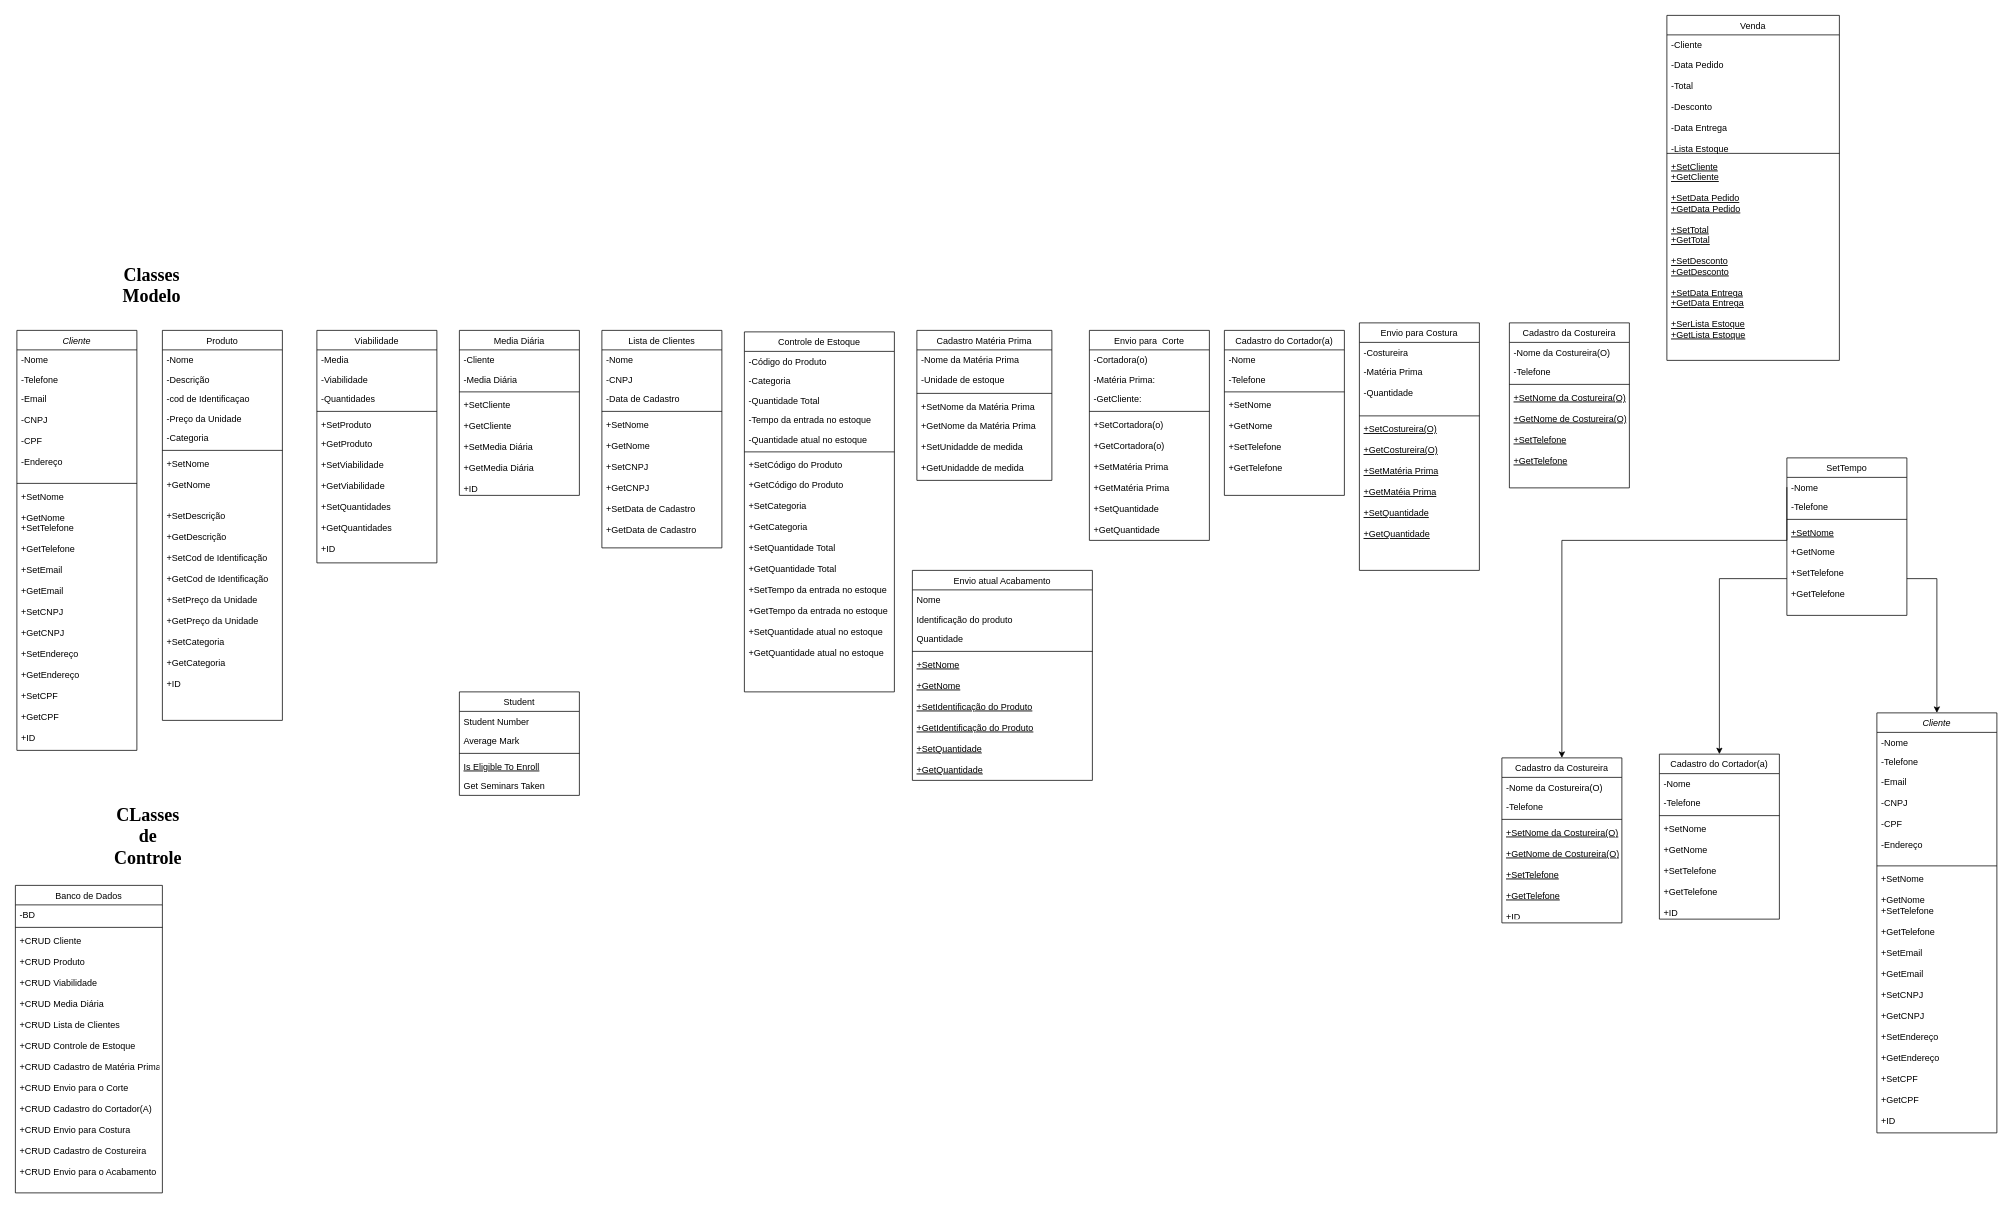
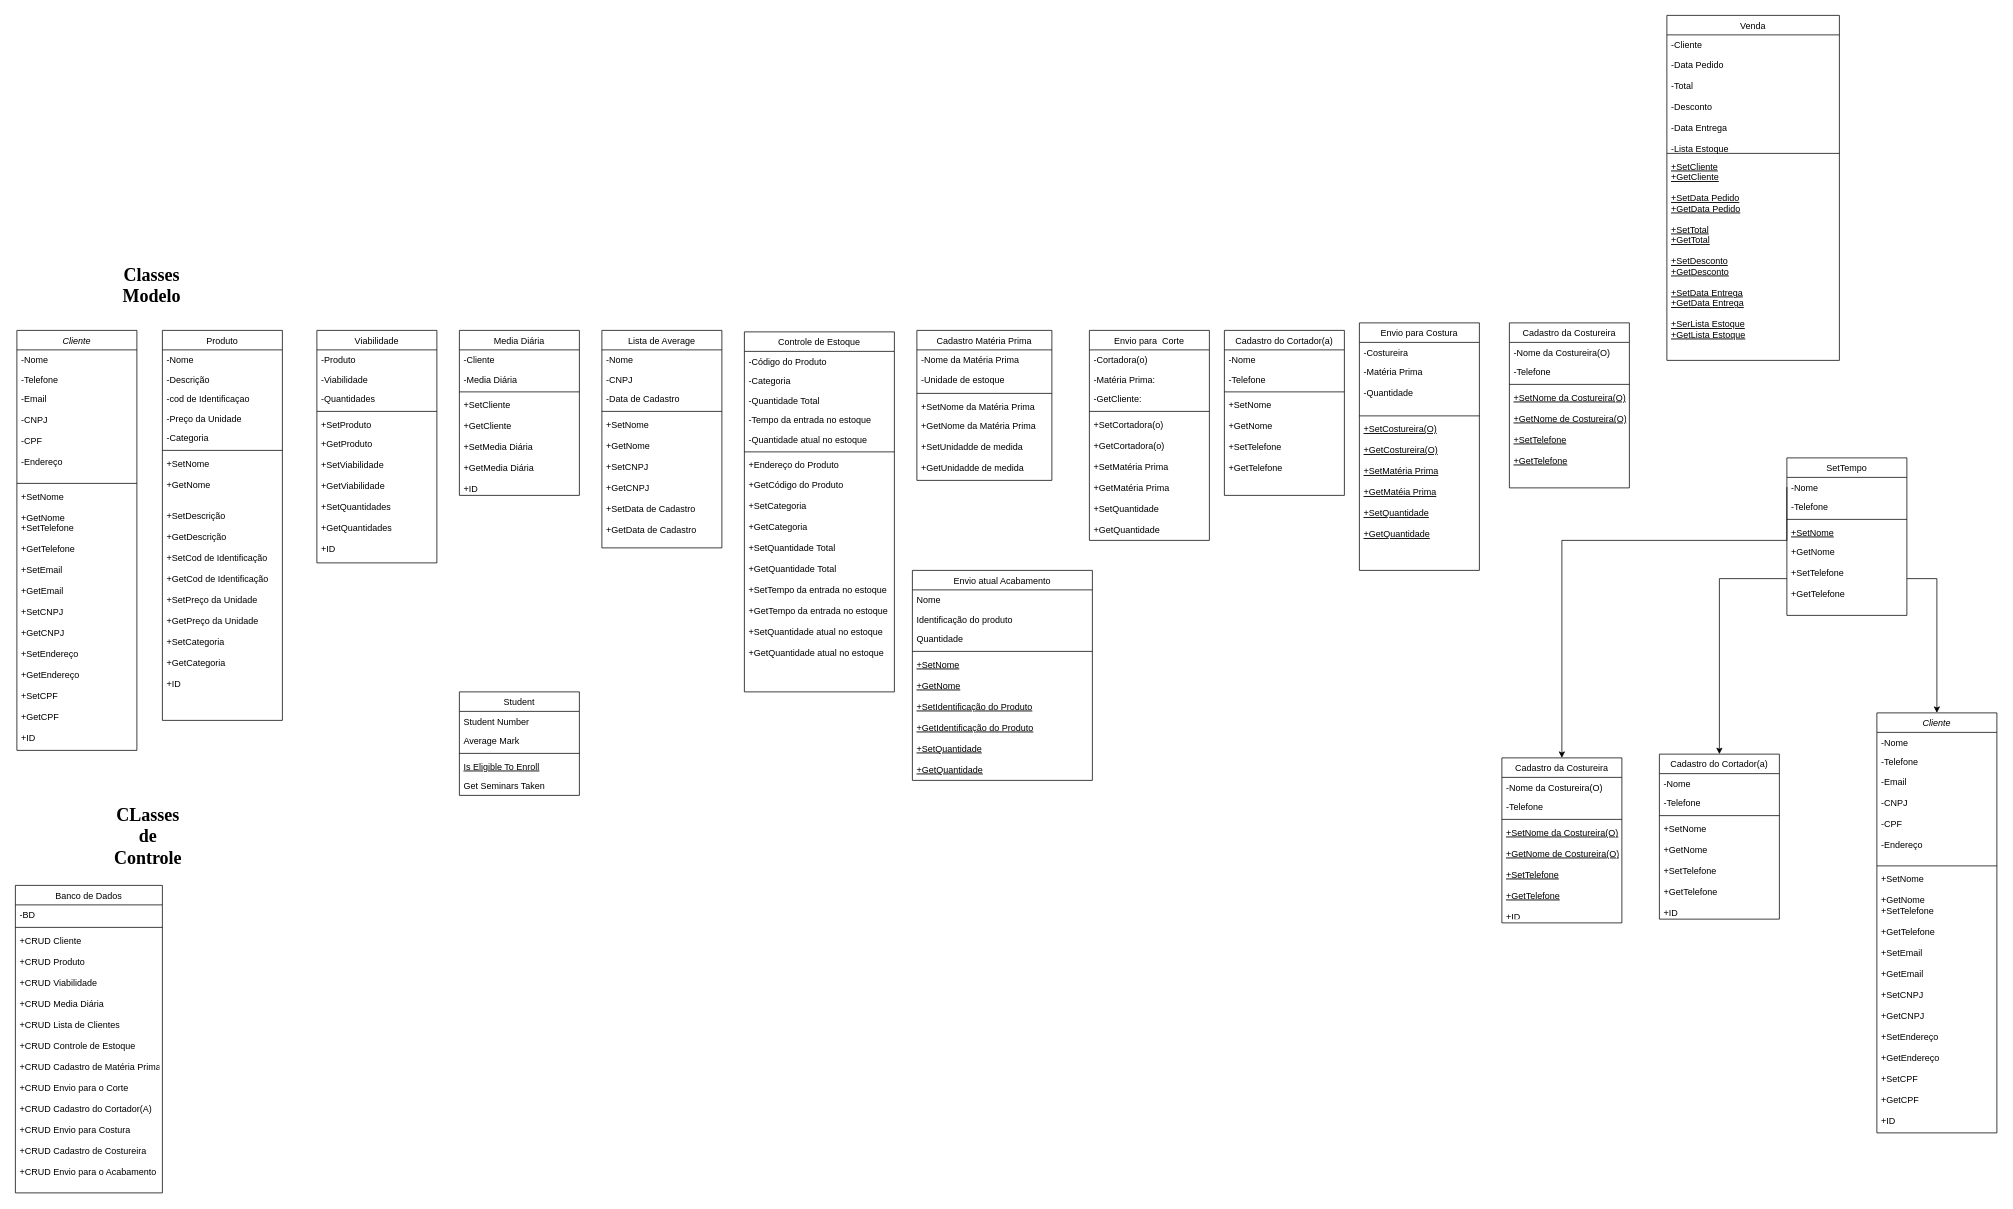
(662, 341) -> (662, 341)
(335, 360) -> (341, 360)
(798, 465) -> (797, 465)
